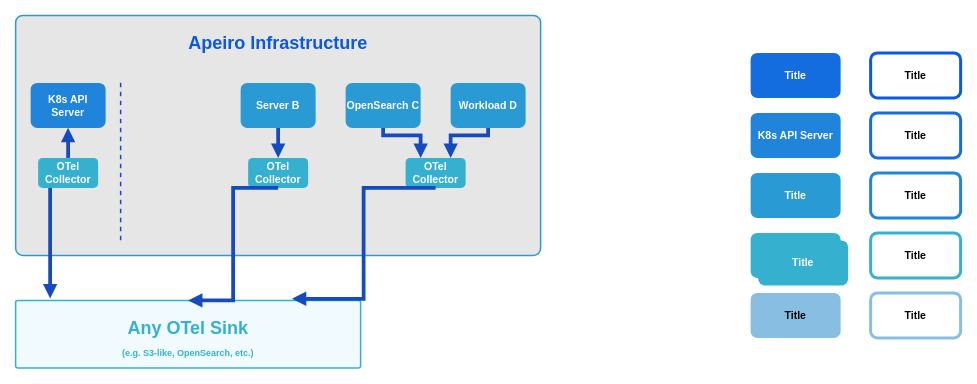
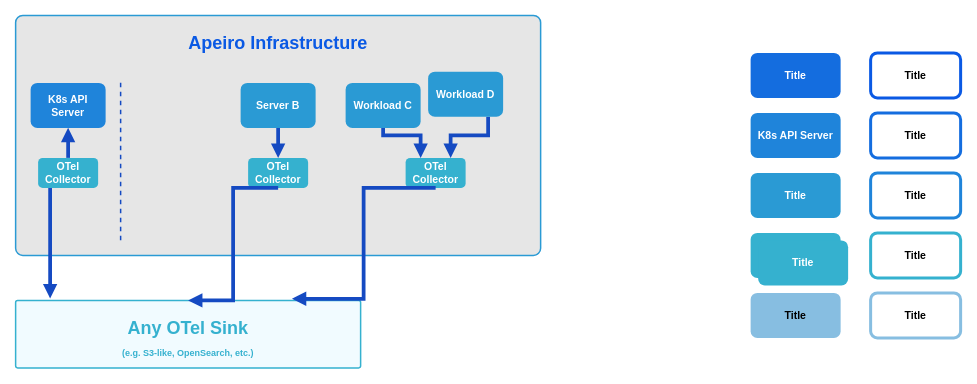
(383, 105) -> (383, 105)
(488, 105) -> (465, 94)
